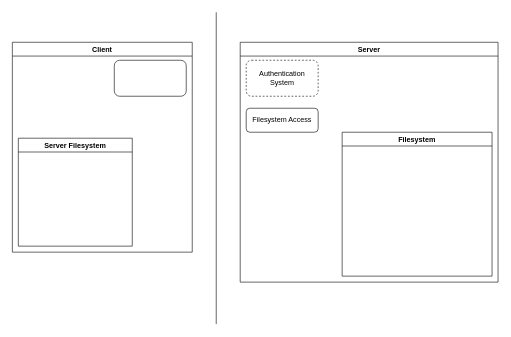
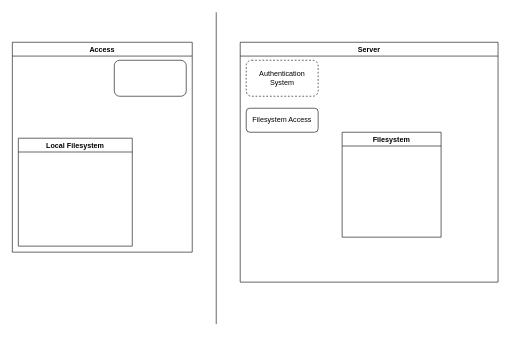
(102, 50) -> (102, 50)
(75, 146) -> (75, 146)
(417, 204) -> (392, 185)
